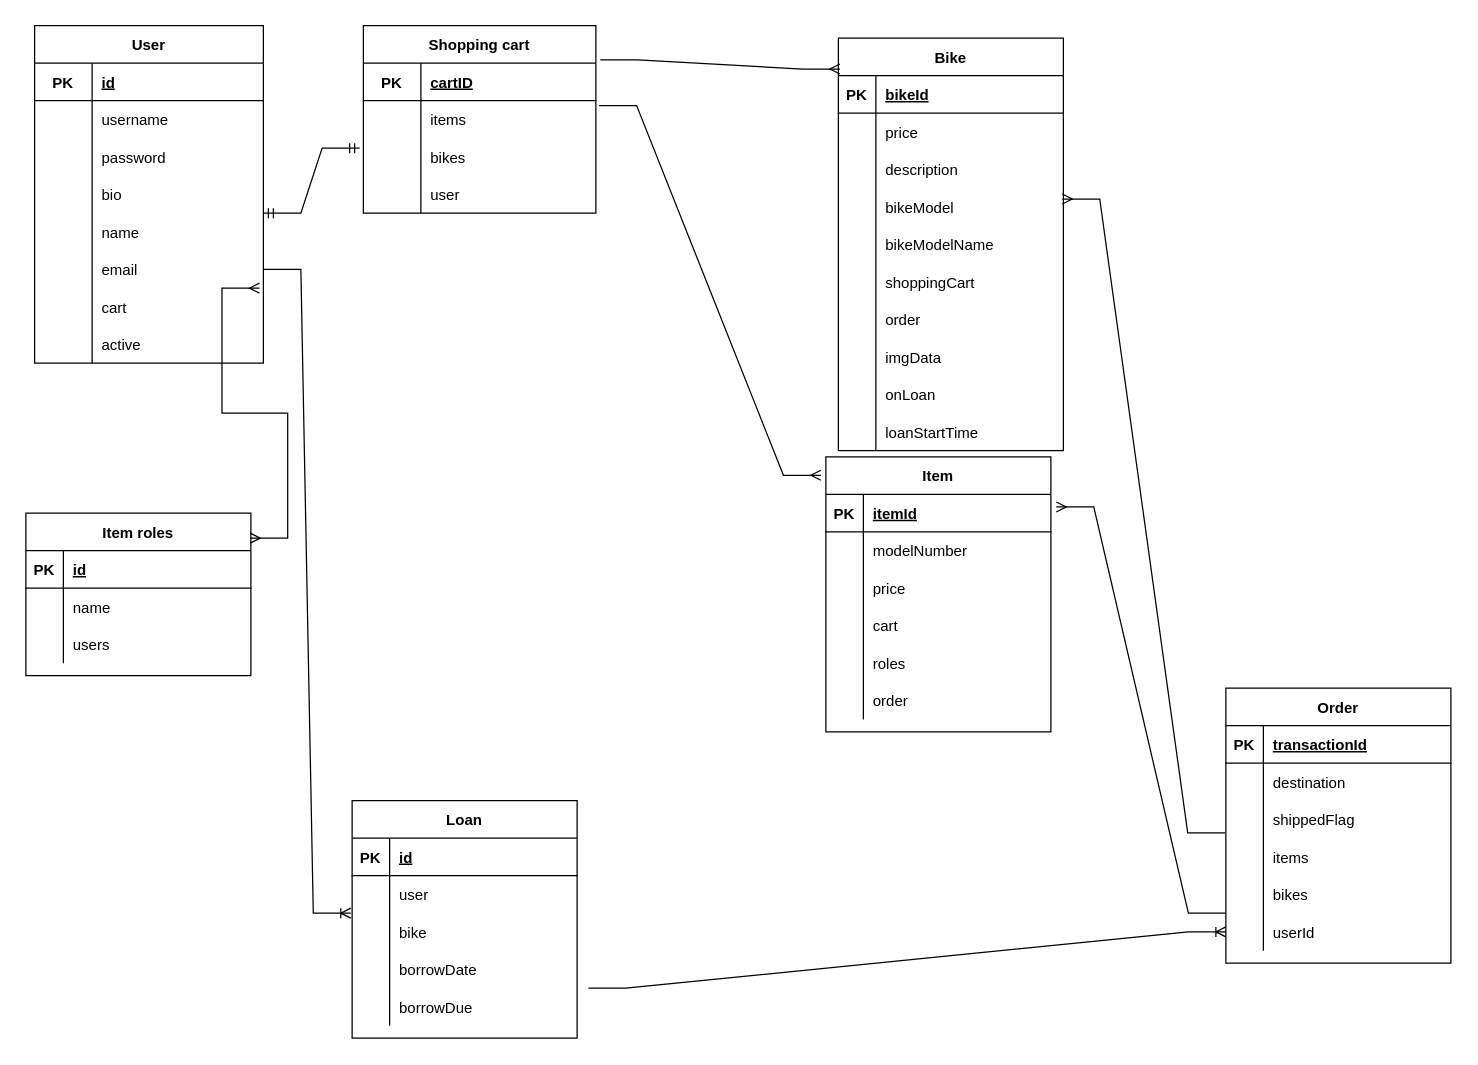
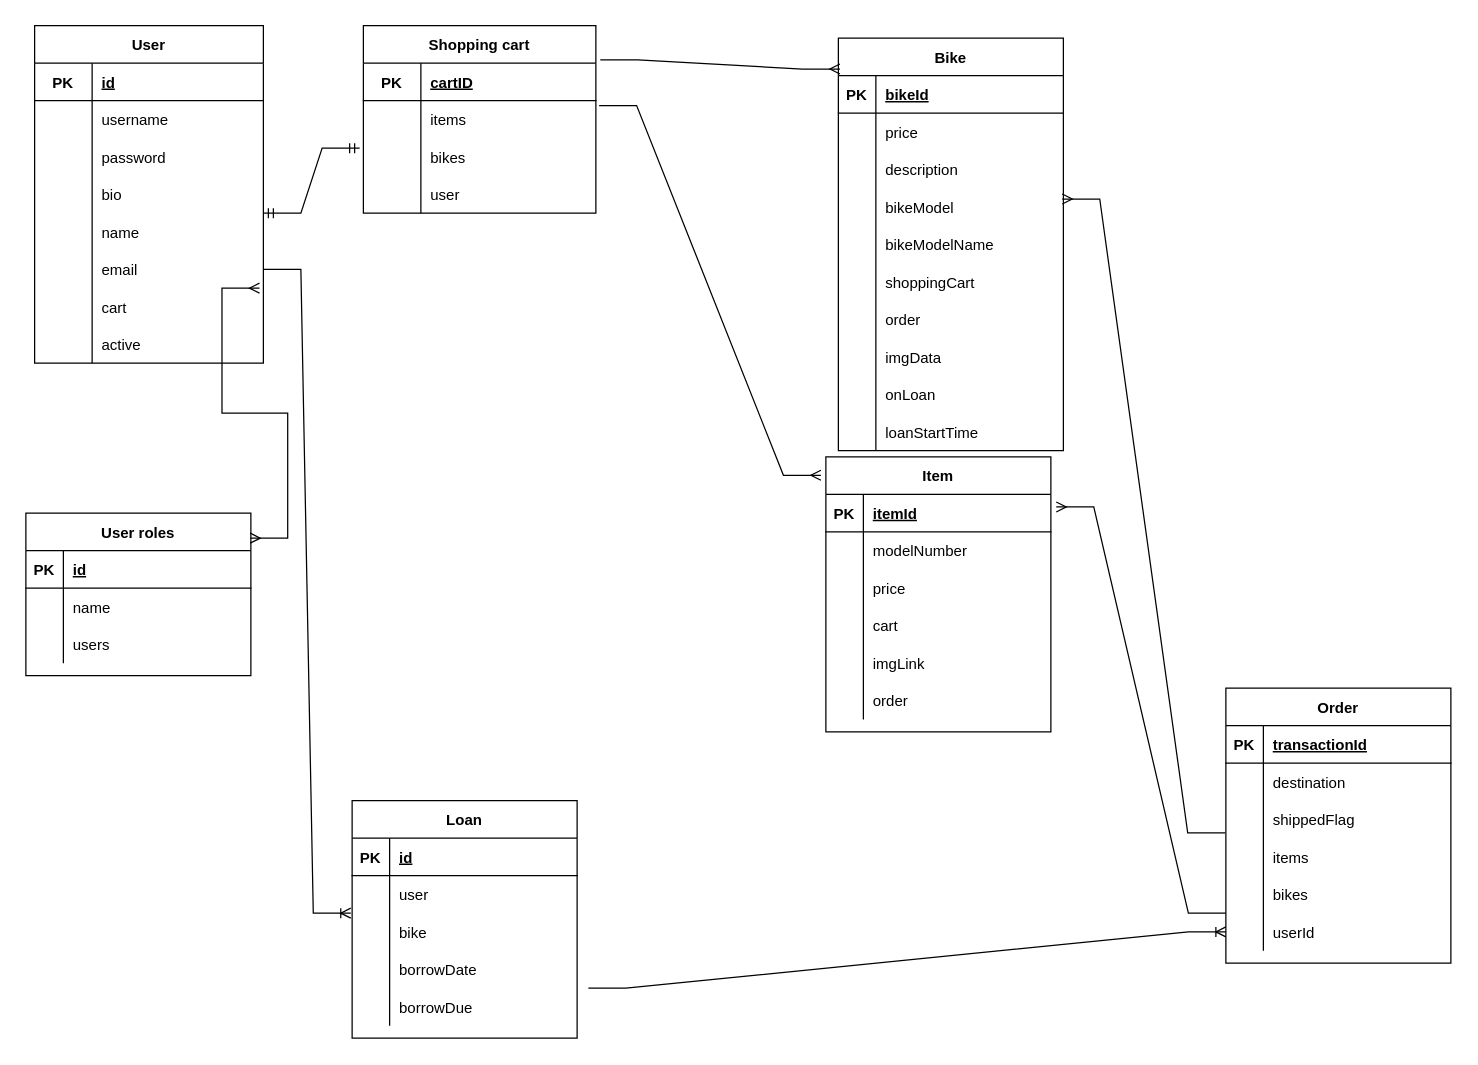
(138, 533) -> (138, 533)
(892, 664) -> (898, 664)
